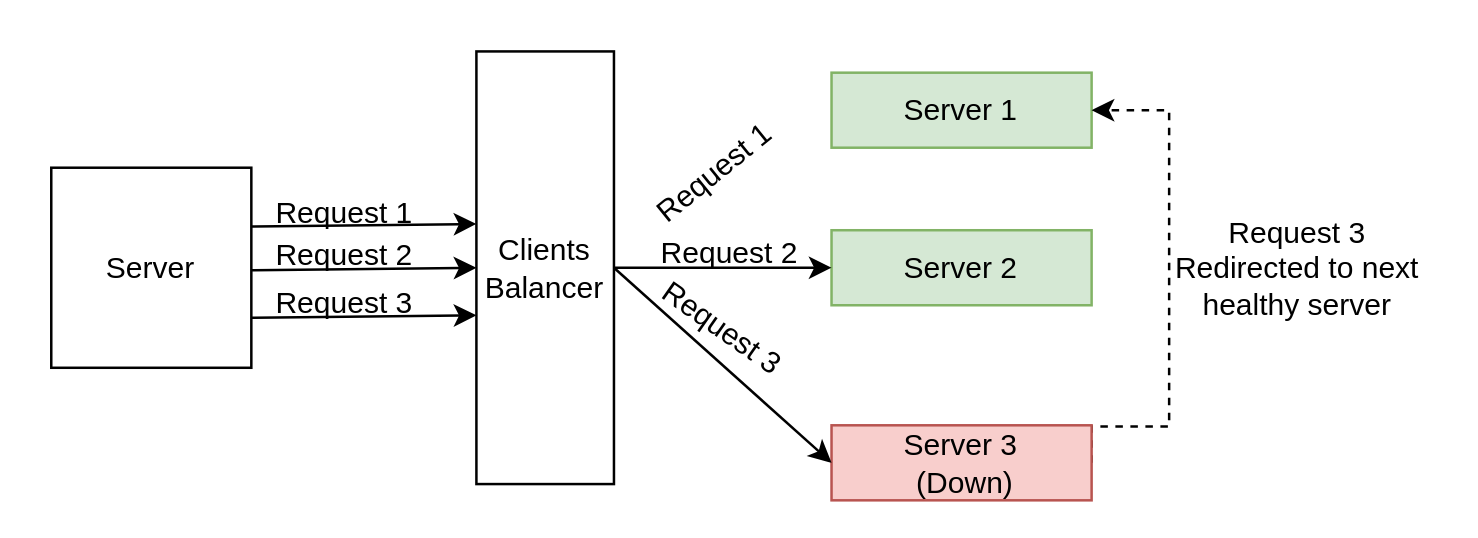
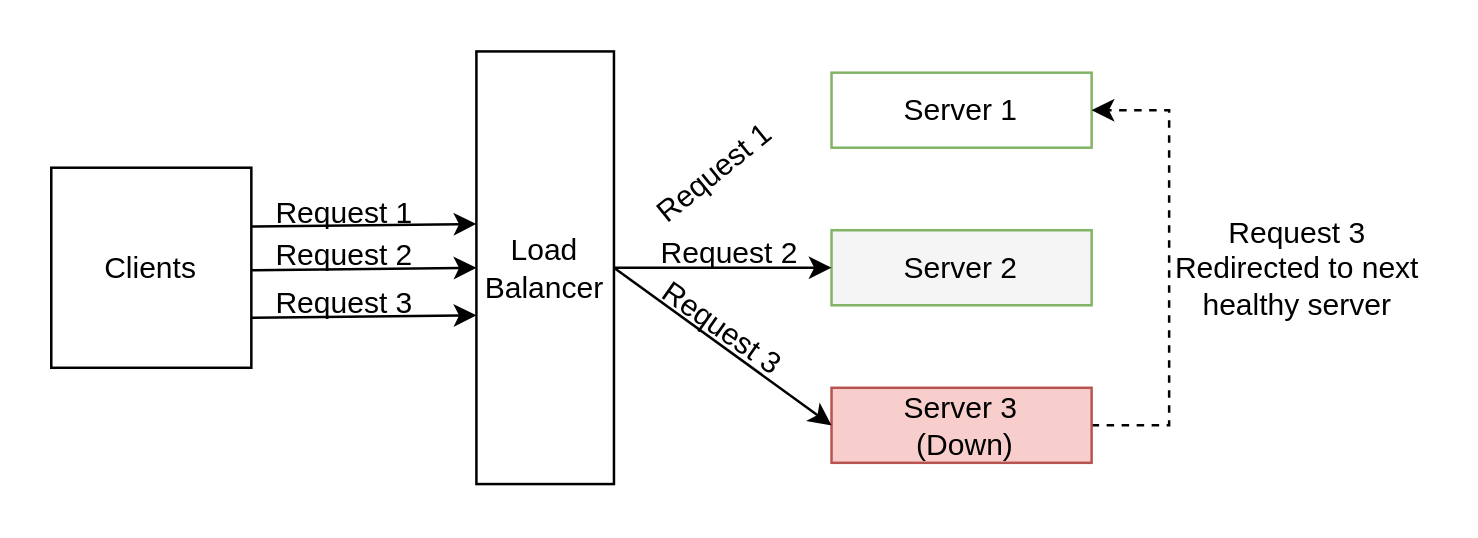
(961, 110) -> (961, 110)
(961, 268) -> (961, 268)
(151, 269) -> (151, 269)
(545, 269) -> (545, 269)
(961, 463) -> (961, 425)
